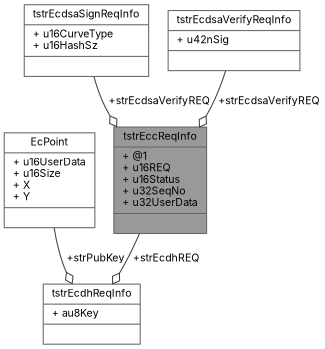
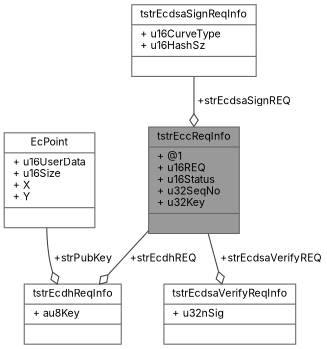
(203, 40) -> (198, 314)
(217, 94) -> (213, 253)
(158, 102) -> (242, 102)
(160, 203) -> (181, 203)
